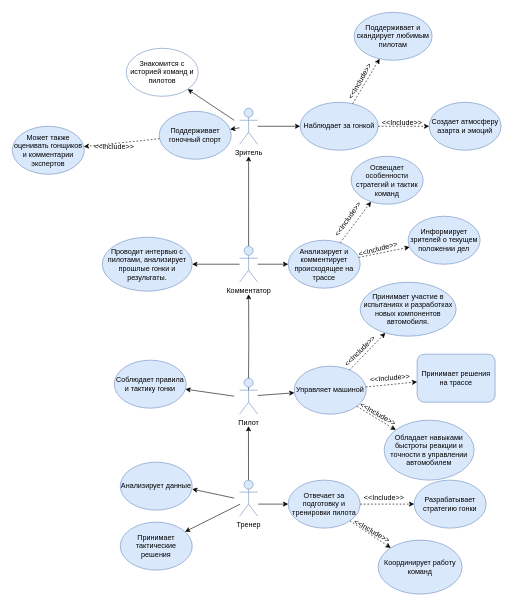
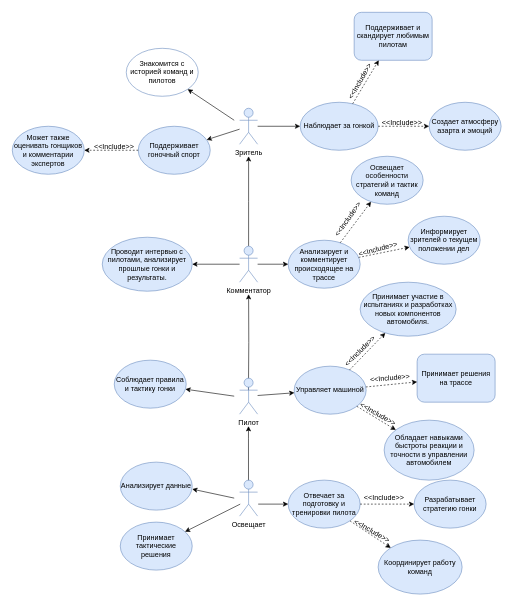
(393, 36) -> (393, 36)
(195, 135) -> (174, 150)
(249, 525) -> (249, 525)
